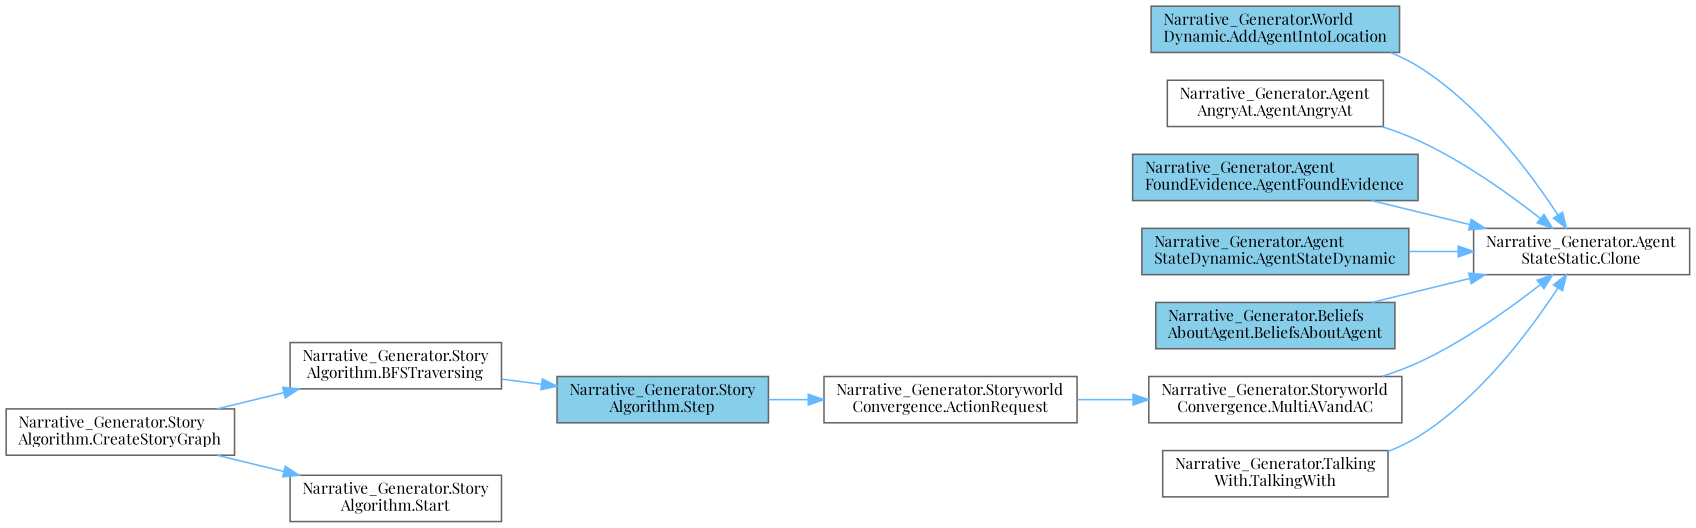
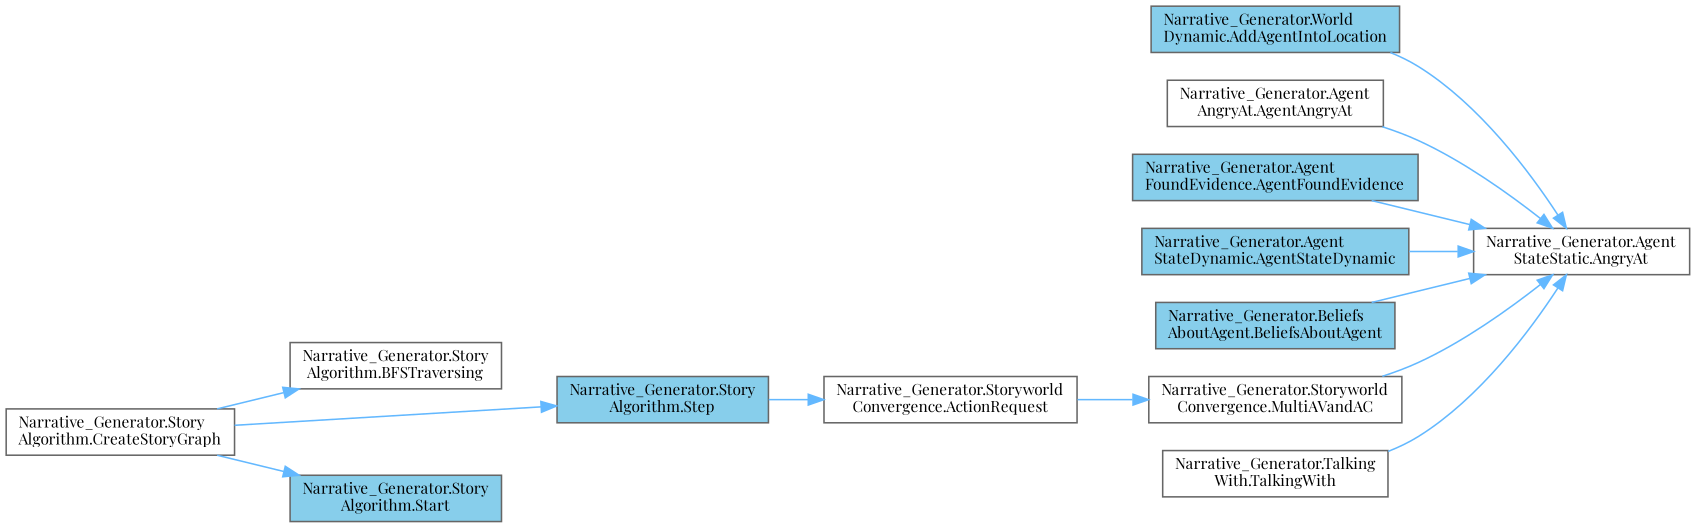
(1582, 252) -> (1582, 252)
(522, 382) -> (388, 416)
(396, 498) -> (396, 498)
